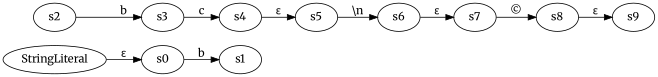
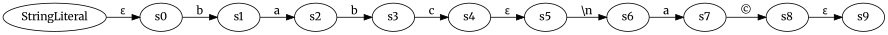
(437, 11) -> (666, 11)
none -> (273, 17)
